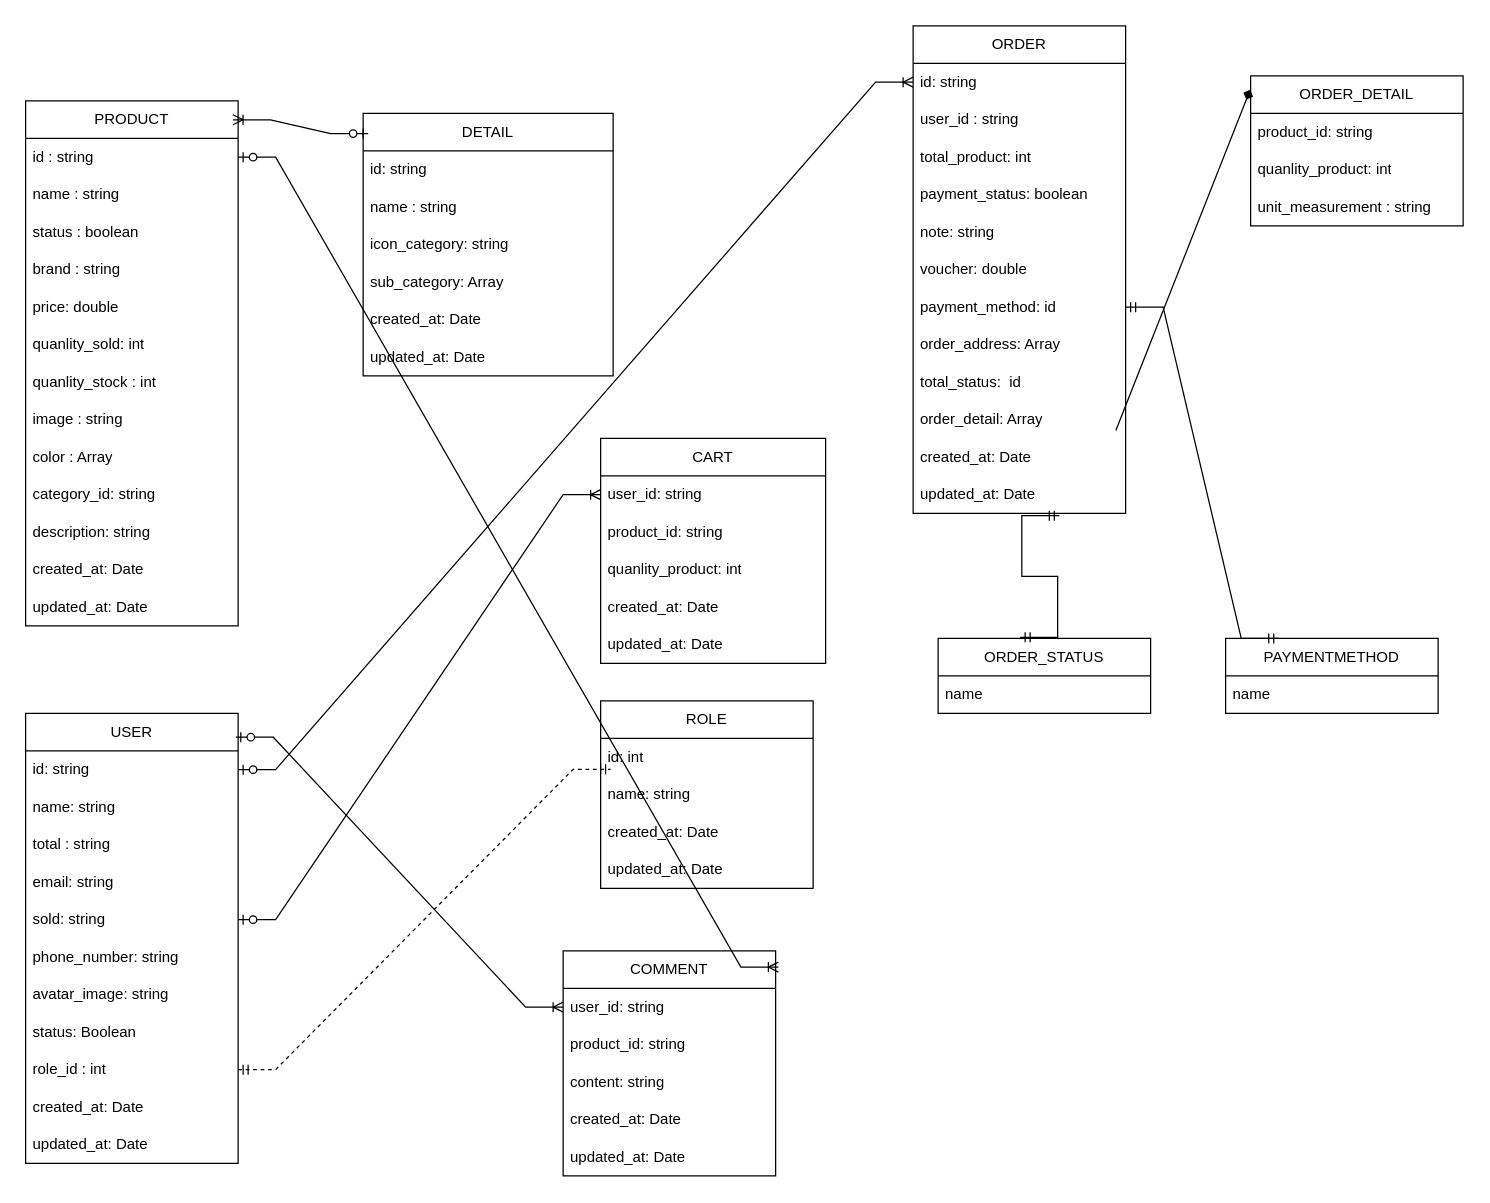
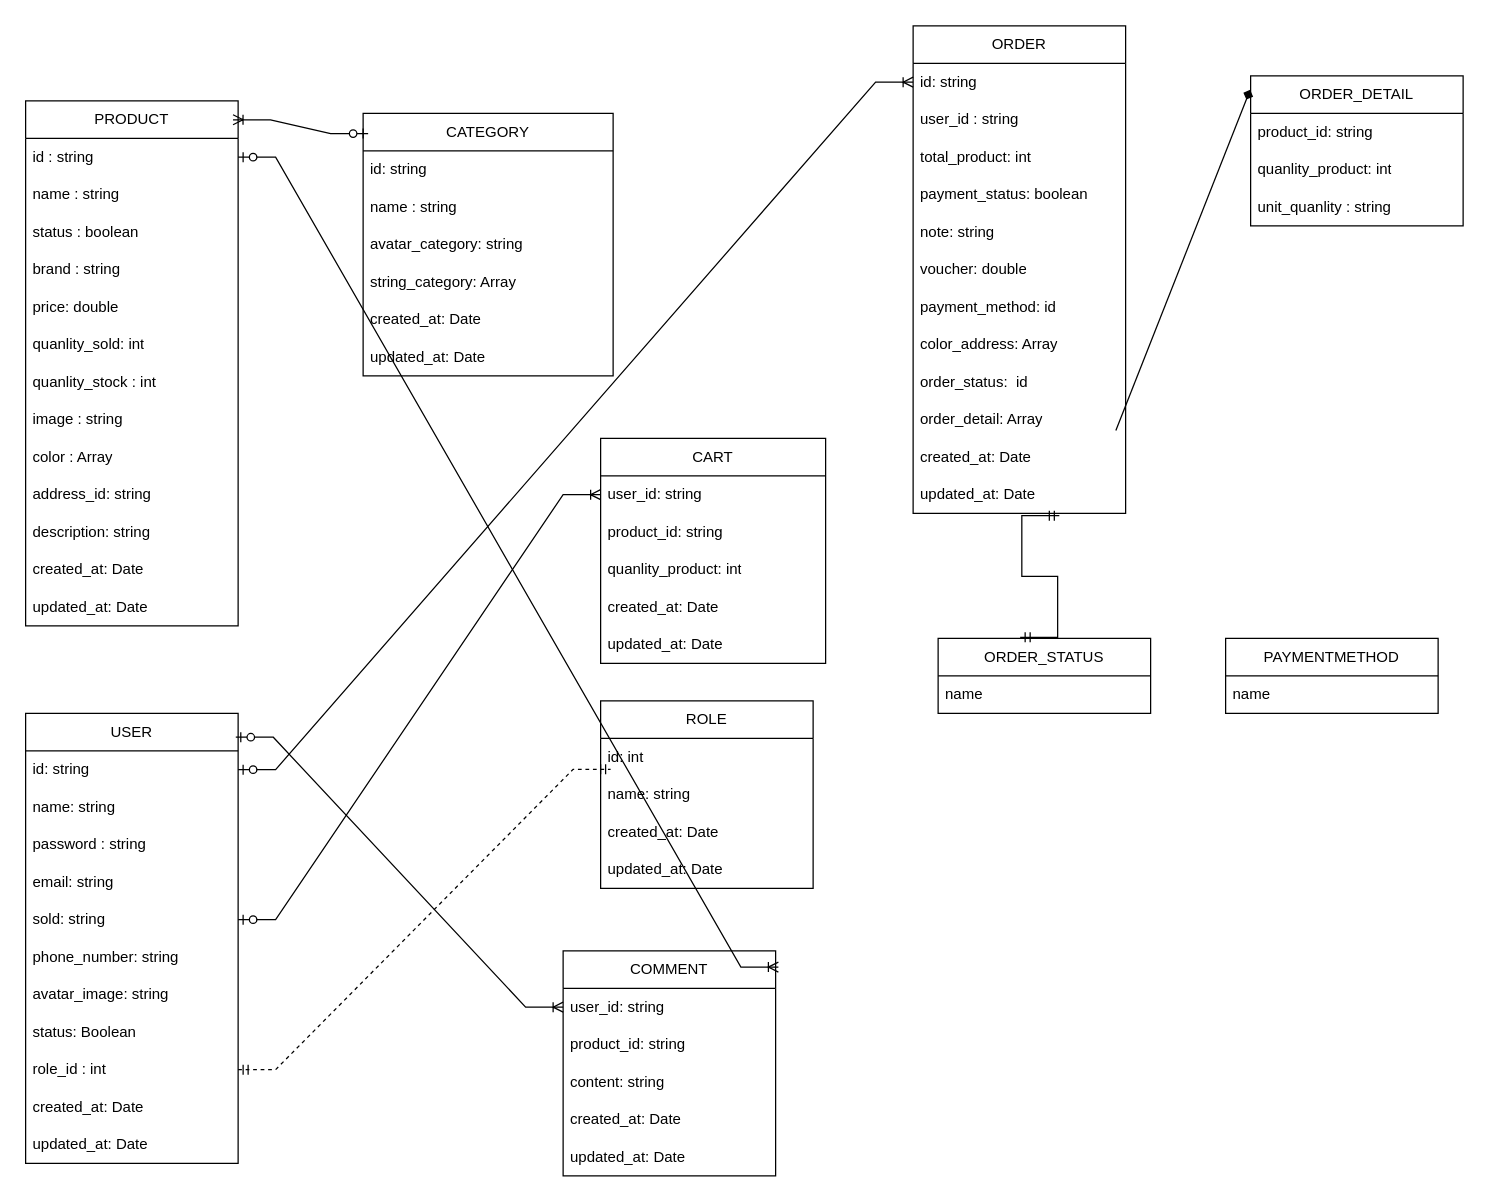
(488, 132) -> (488, 132)
(1353, 207) -> (1337, 207)
(451, 244) -> (461, 244)
(447, 282) -> (457, 282)
(1001, 344) -> (999, 344)
(984, 382) -> (986, 382)
(1198, 456) -> none
(105, 494) -> (101, 494)
(82, 844) -> (97, 844)
